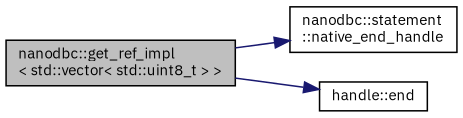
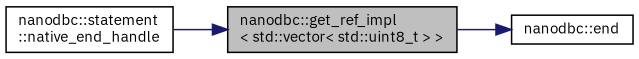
(255, 45) -> (193, 30)
(373, 96) -> (572, 30)
